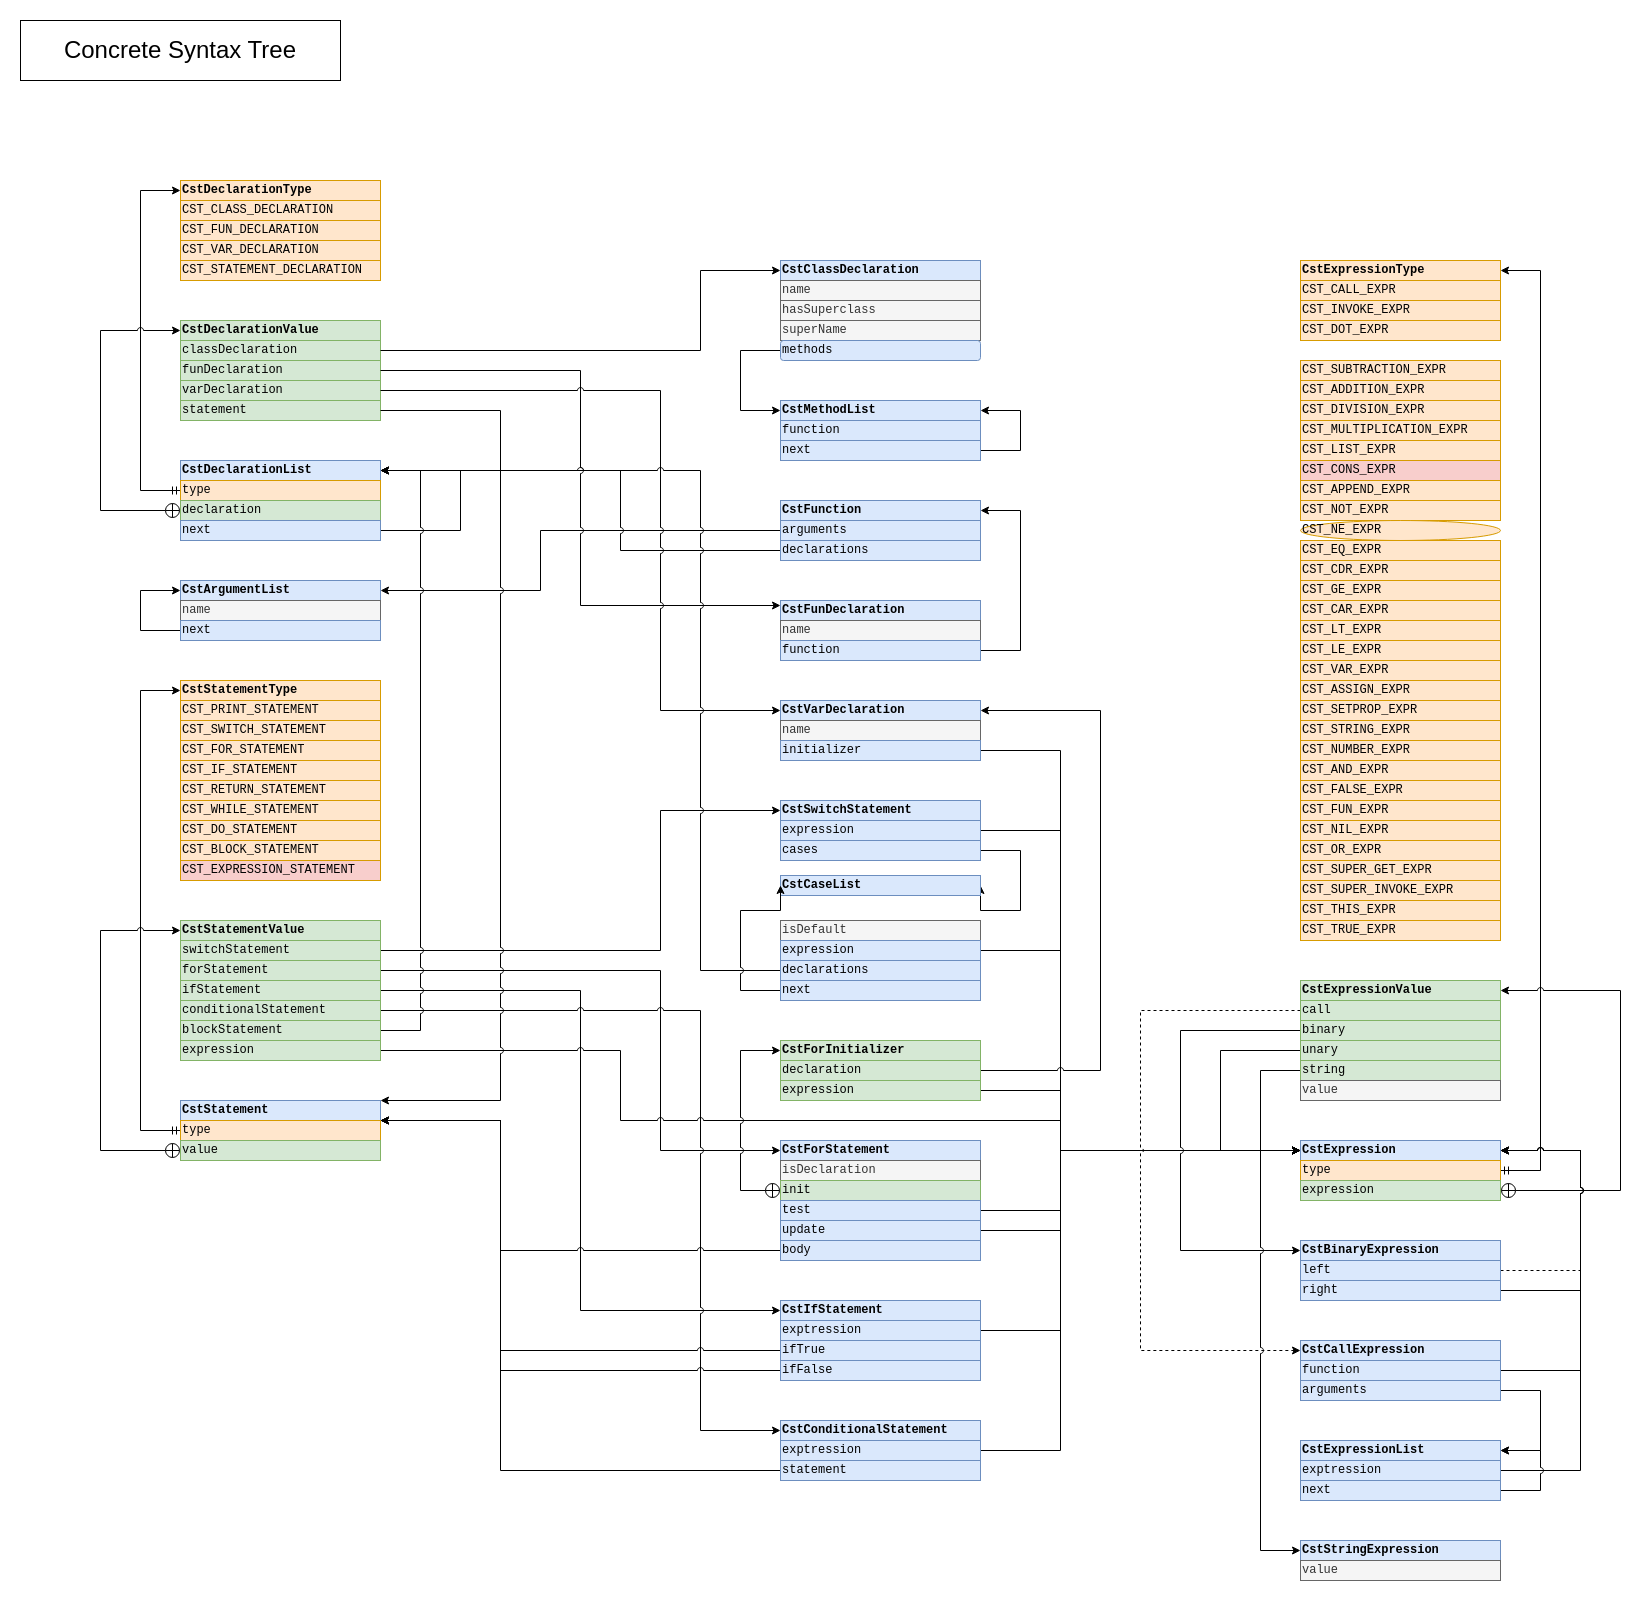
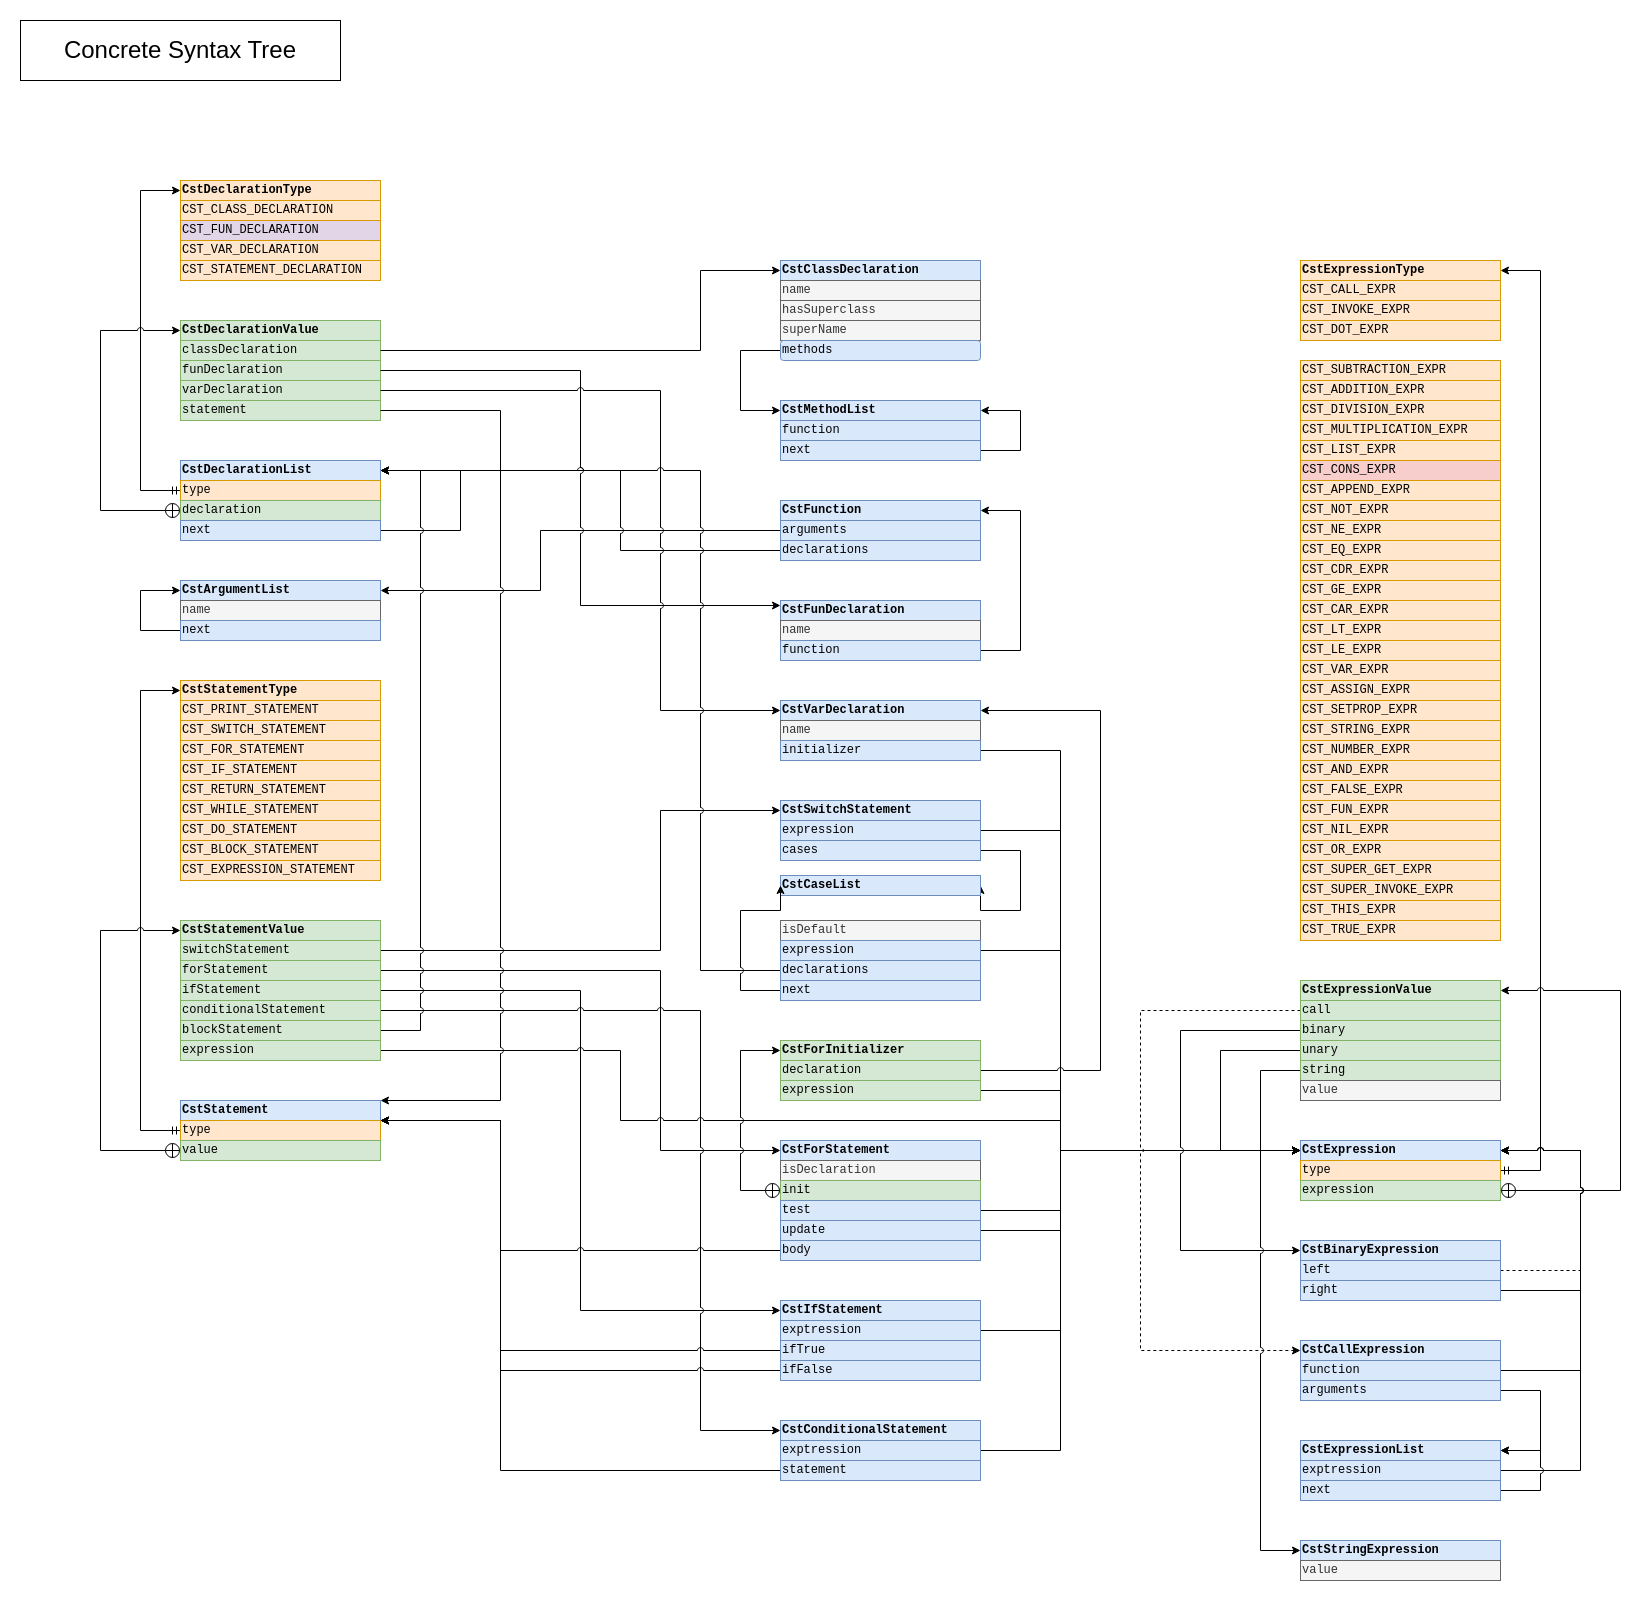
(281, 231) -> (281, 231)
(1401, 531) -> (1401, 531)
(281, 871) -> (281, 871)
